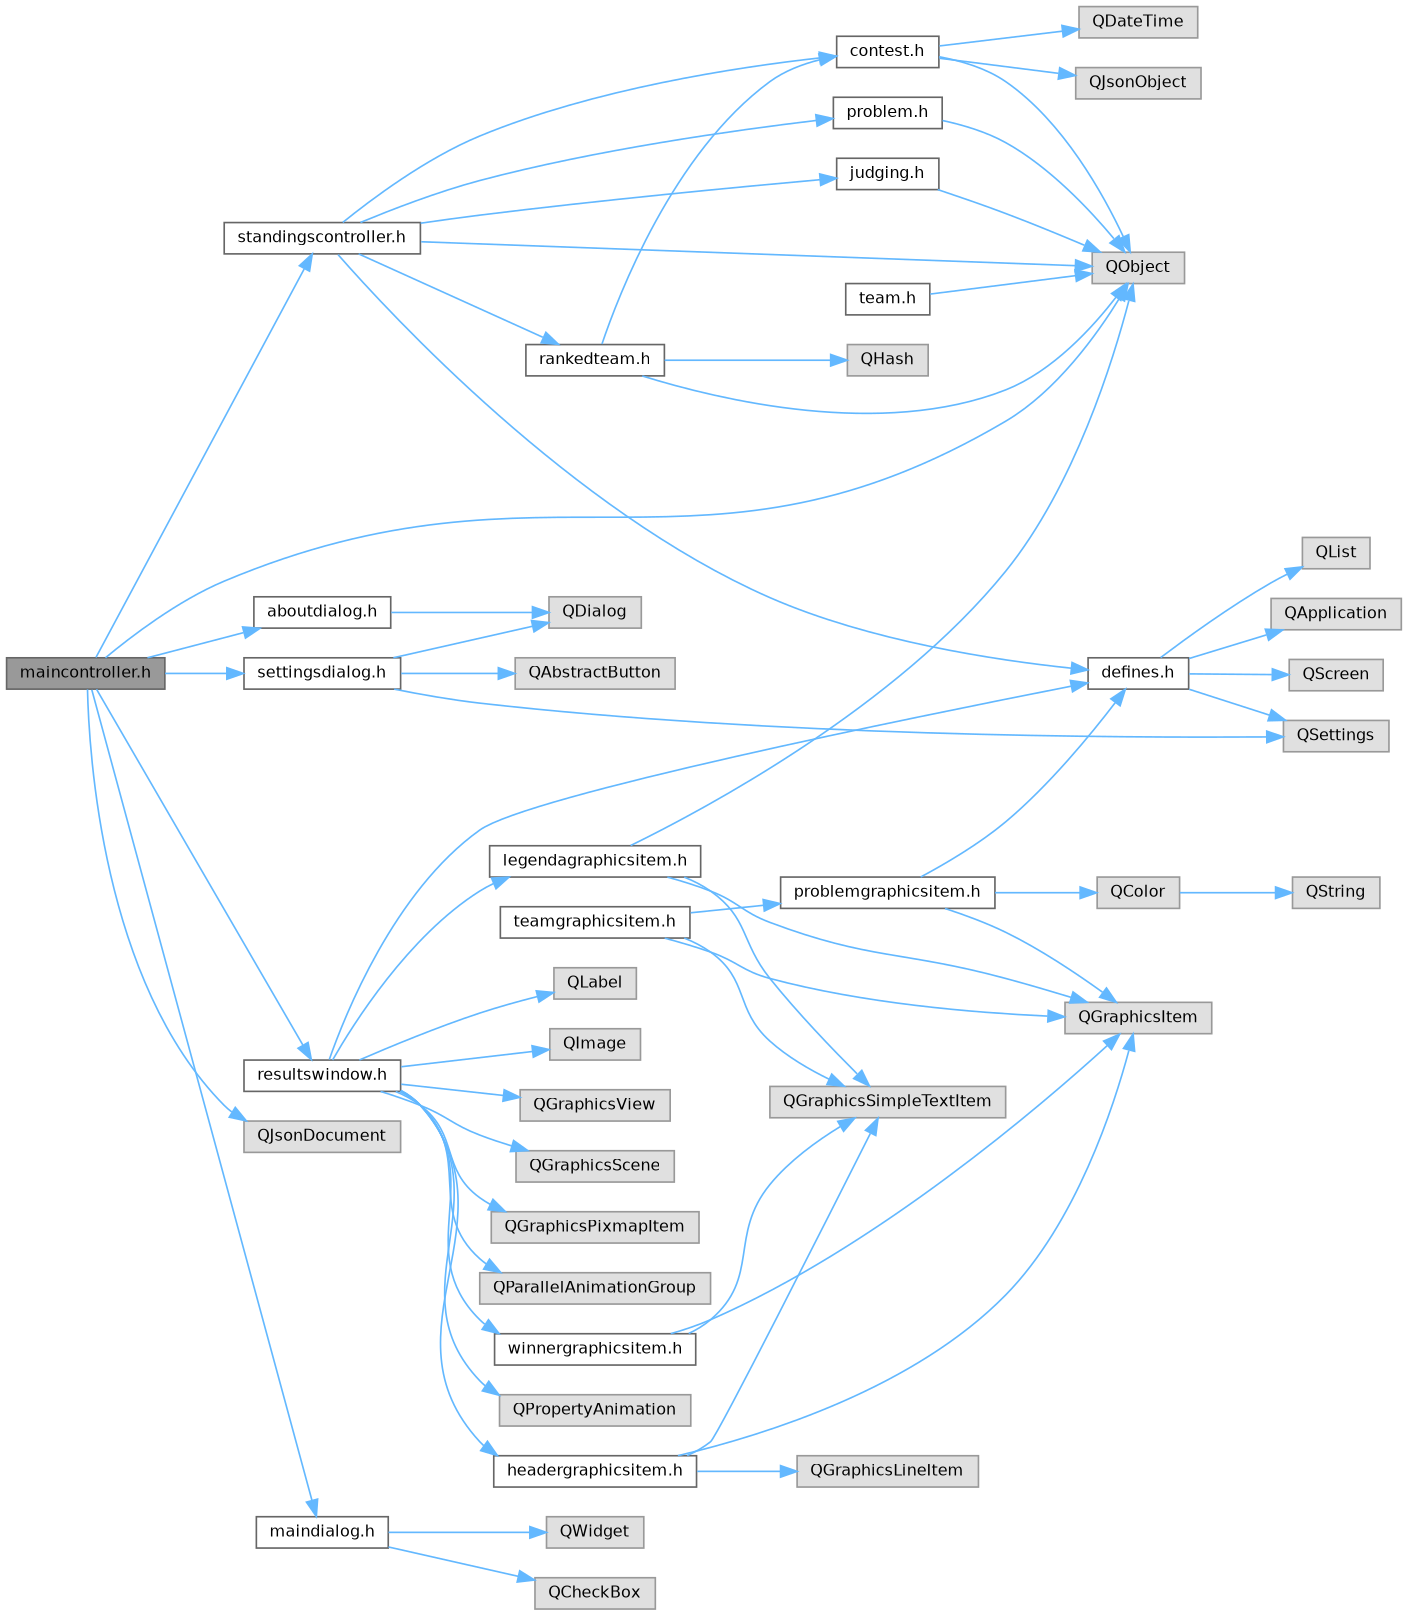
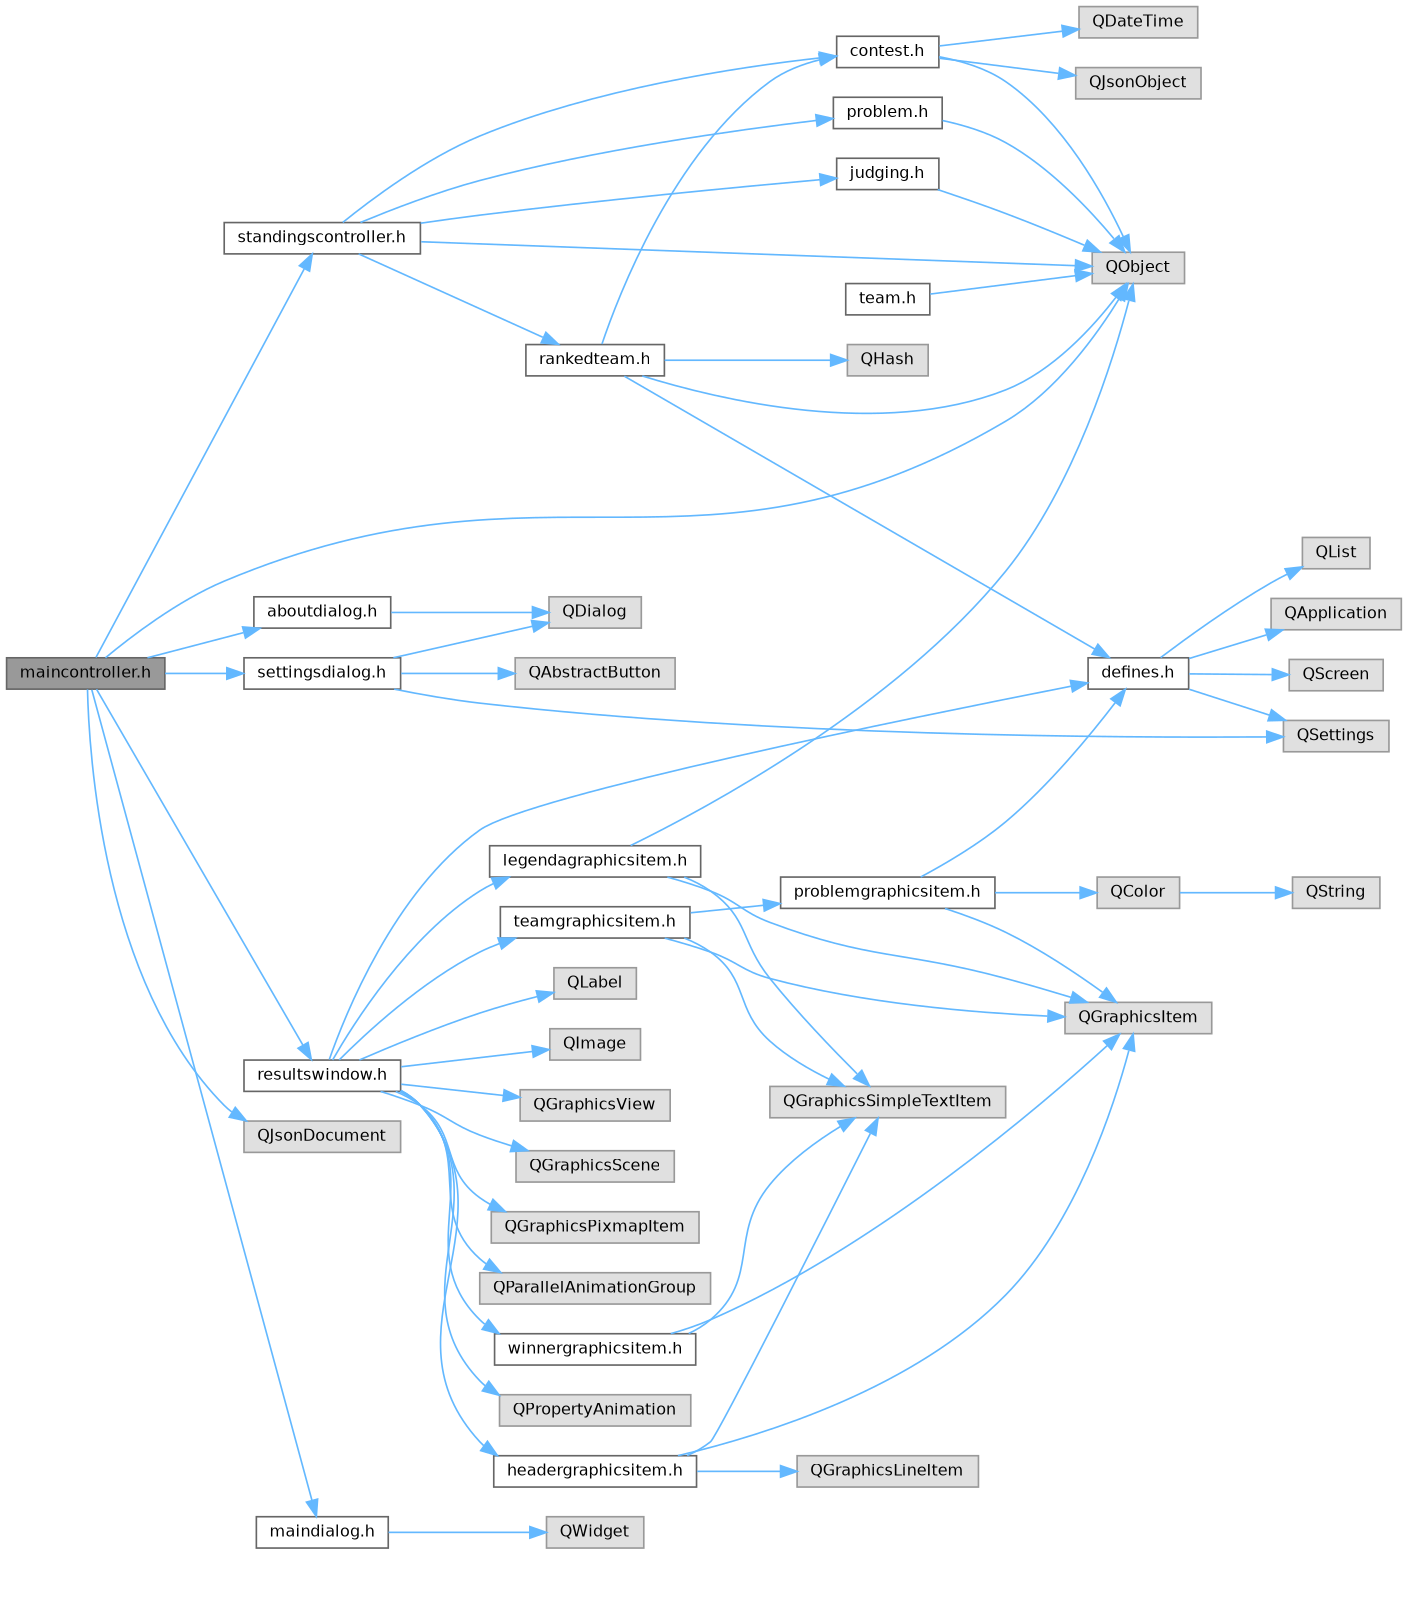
(663, 539) -> (860, 513)
none -> (414, 994)
(595, 1593) -> none
